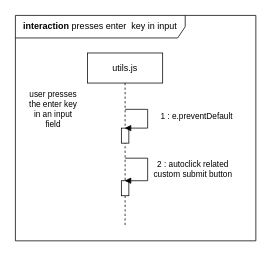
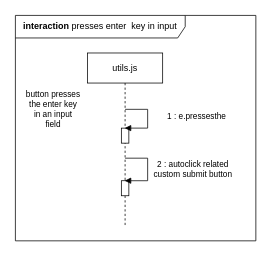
(53, 109) -> (53, 109)
(197, 117) -> (197, 117)
